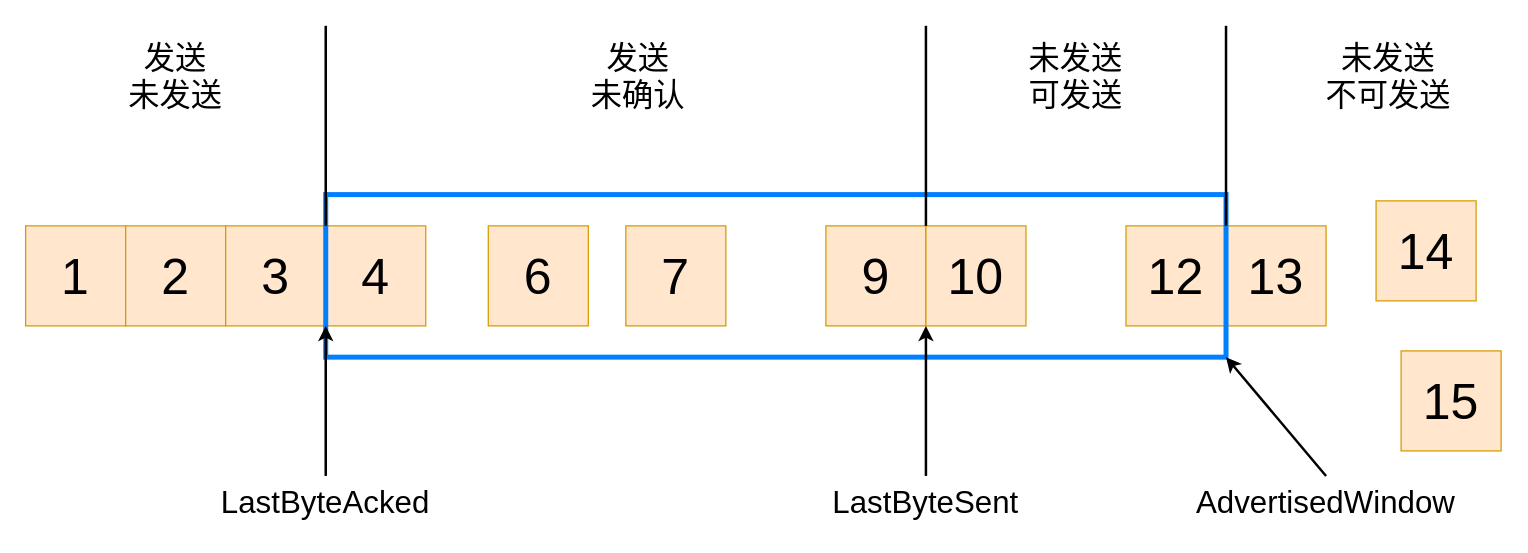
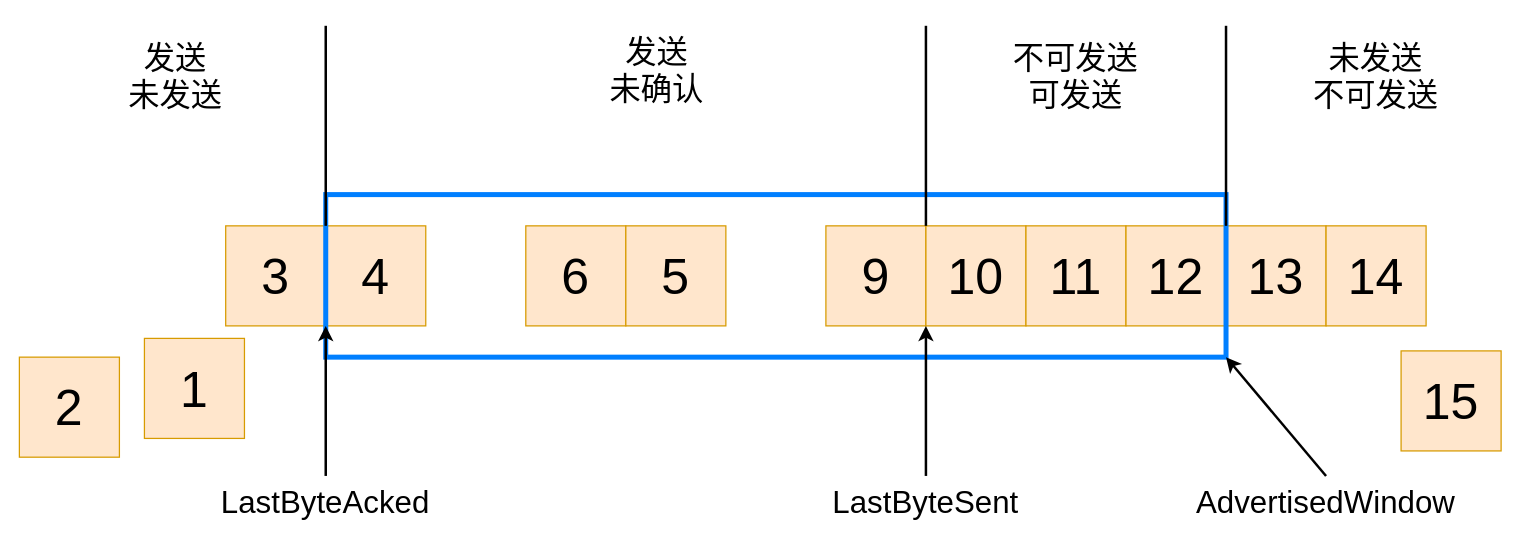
(638, 76) -> (657, 69)
(1076, 76) -> (1076, 76)
(1388, 76) -> (1376, 76)
(1426, 251) -> (1376, 276)
(76, 276) -> (194, 388)
(176, 276) -> (69, 407)
(538, 276) -> (576, 276)
(676, 276) -> (676, 276)
none -> (1076, 276)
